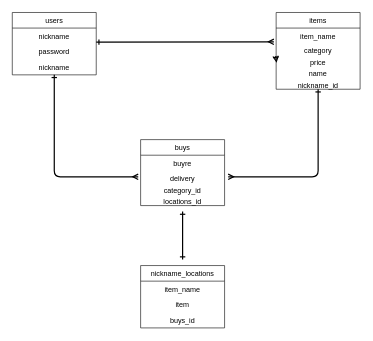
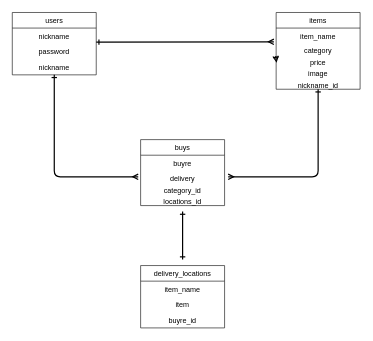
(318, 73) -> (318, 73)
(182, 274) -> (182, 274)
(182, 320) -> (182, 320)
